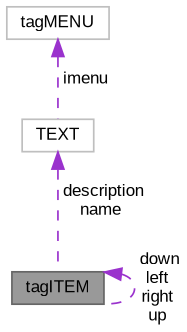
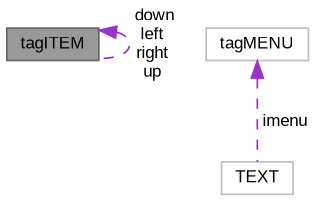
(58, 220) -> none
